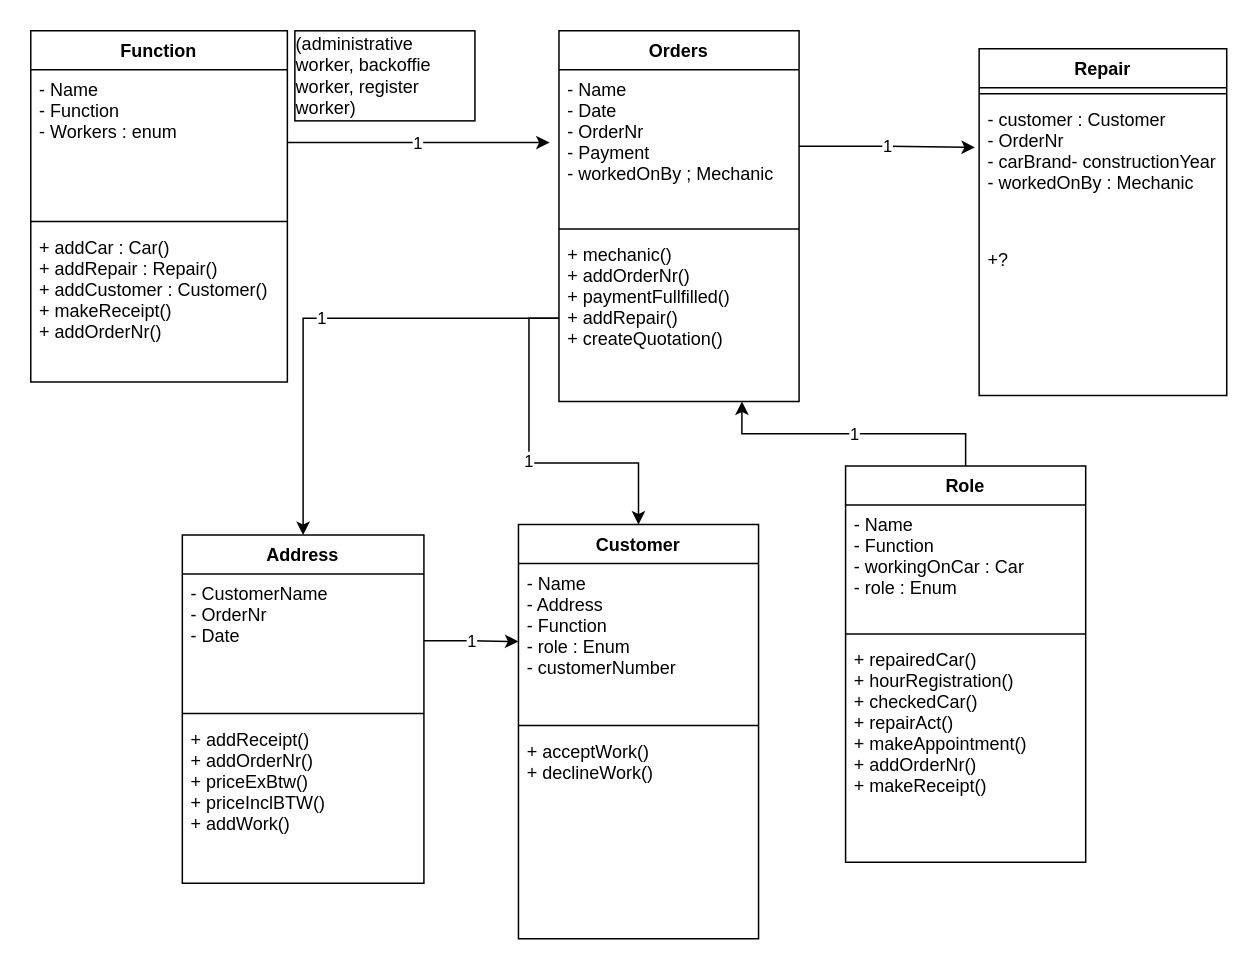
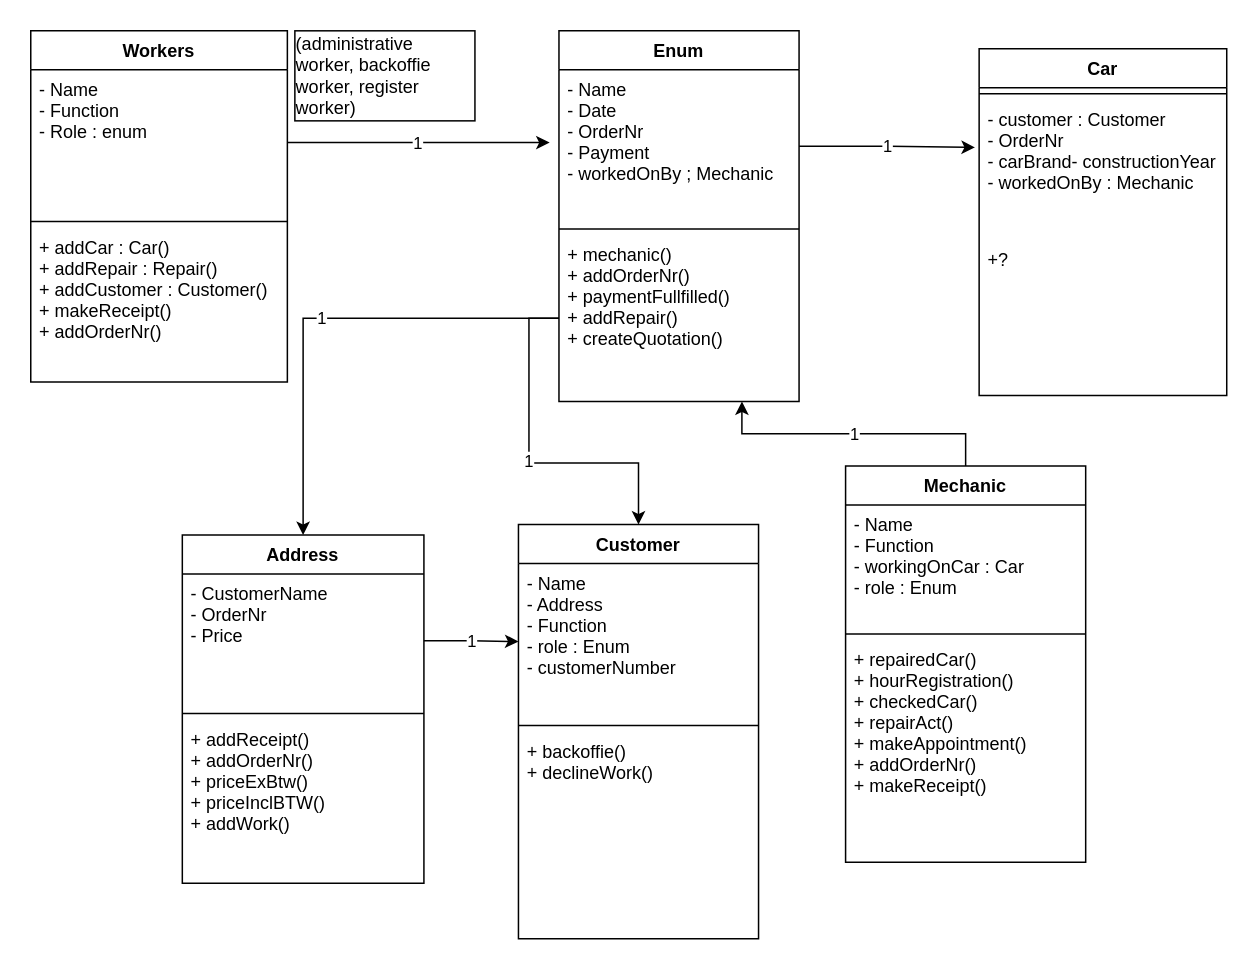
(158, 51) -> (158, 51)
(678, 51) -> (678, 51)
(1102, 69) -> (1102, 69)
(67, 90) -> (67, 90)
(965, 486) -> (965, 486)
(259, 594) -> (259, 594)
(595, 752) -> (587, 752)
